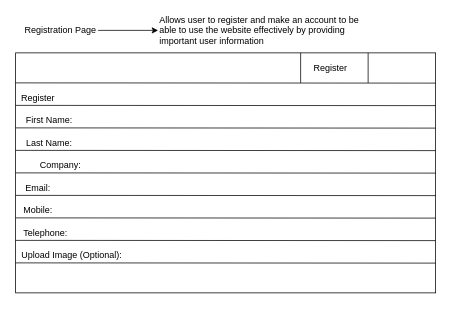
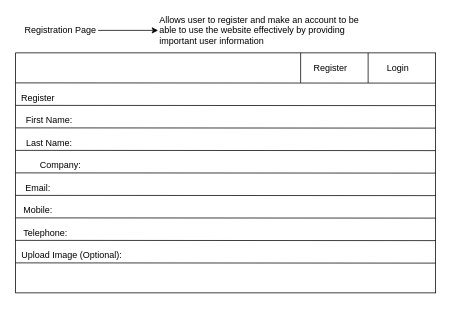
none -> (398, 68)
